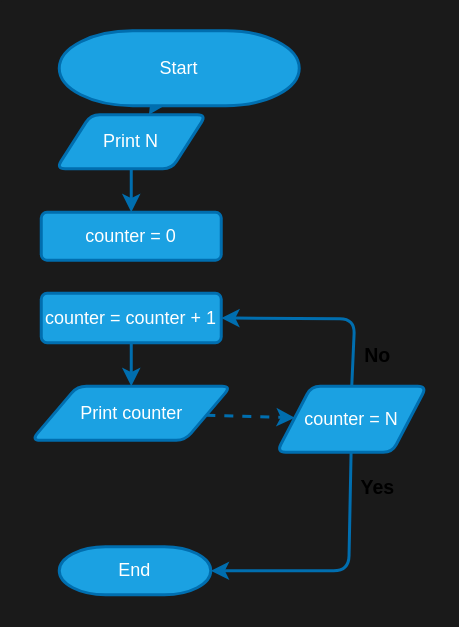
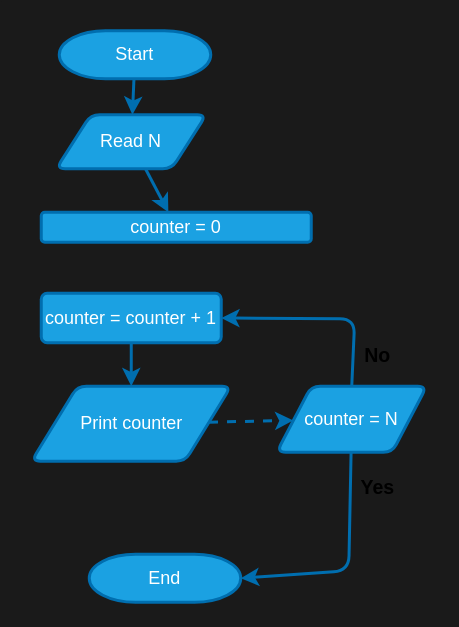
(179, 68) -> (135, 55)
(131, 142) -> (131, 142)
(131, 236) -> (176, 227)
(131, 413) -> (131, 424)
(135, 571) -> (165, 578)
